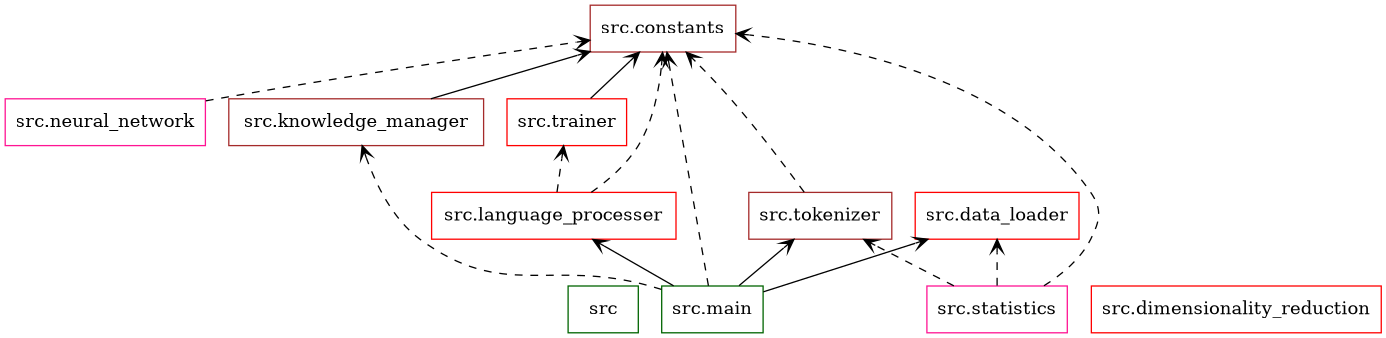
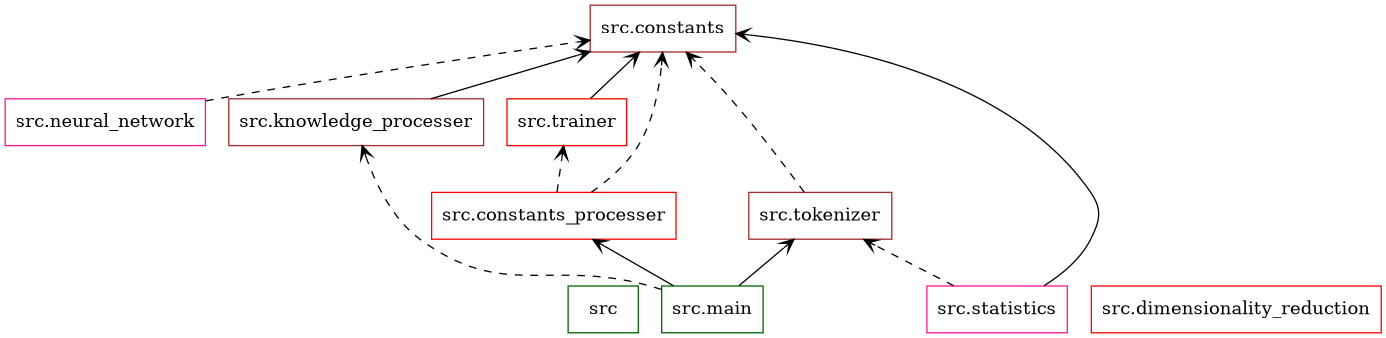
(989, 105) -> (989, 105)
(356, 122) -> (356, 122)
(689, 175) -> none
(554, 216) -> (554, 216)
(997, 216) -> none
